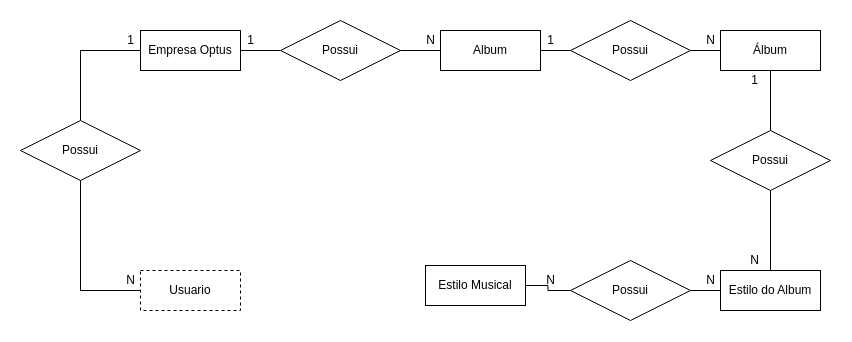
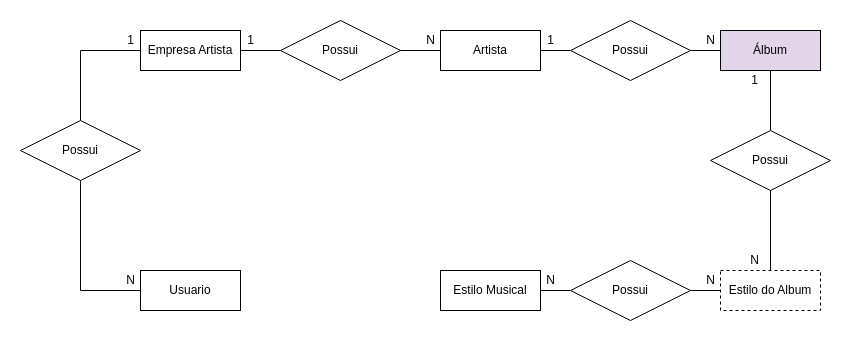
(191, 51) -> (191, 51)
(491, 51) -> (491, 51)
(771, 51) -> (771, 51)
(476, 286) -> (491, 291)
(191, 291) -> (191, 291)
(771, 291) -> (771, 291)
